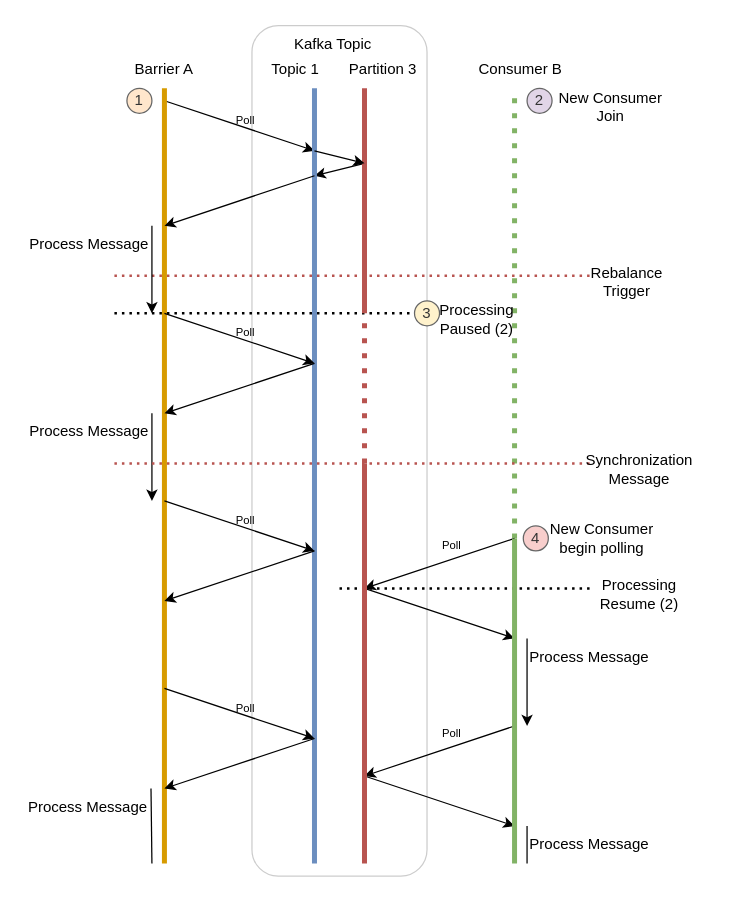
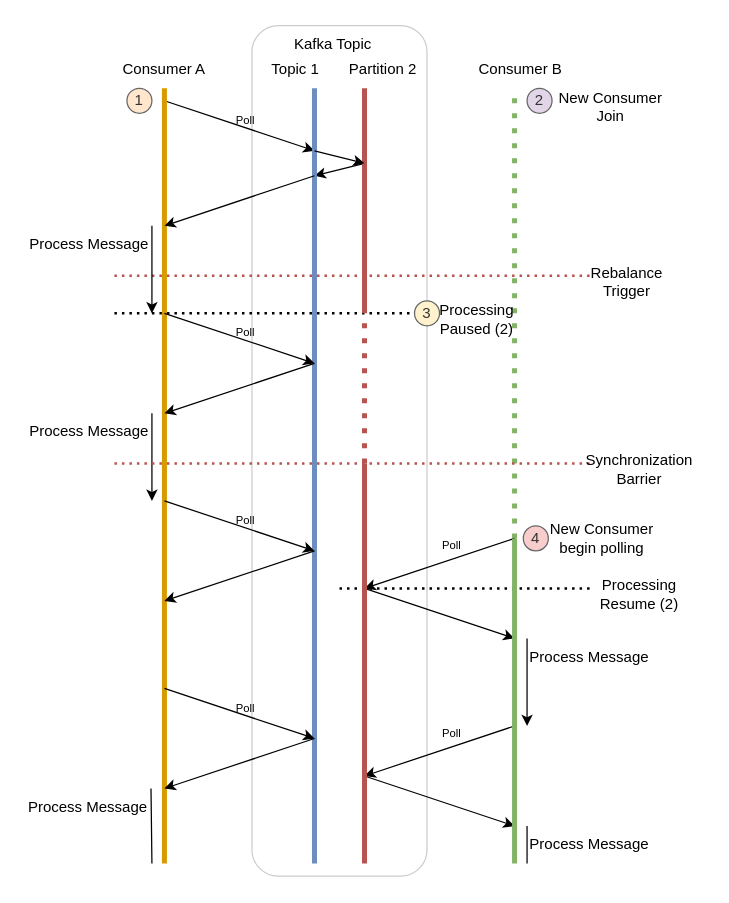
(164, 69) -> (164, 69)
(383, 69) -> (383, 69)
(639, 469) -> (639, 469)
